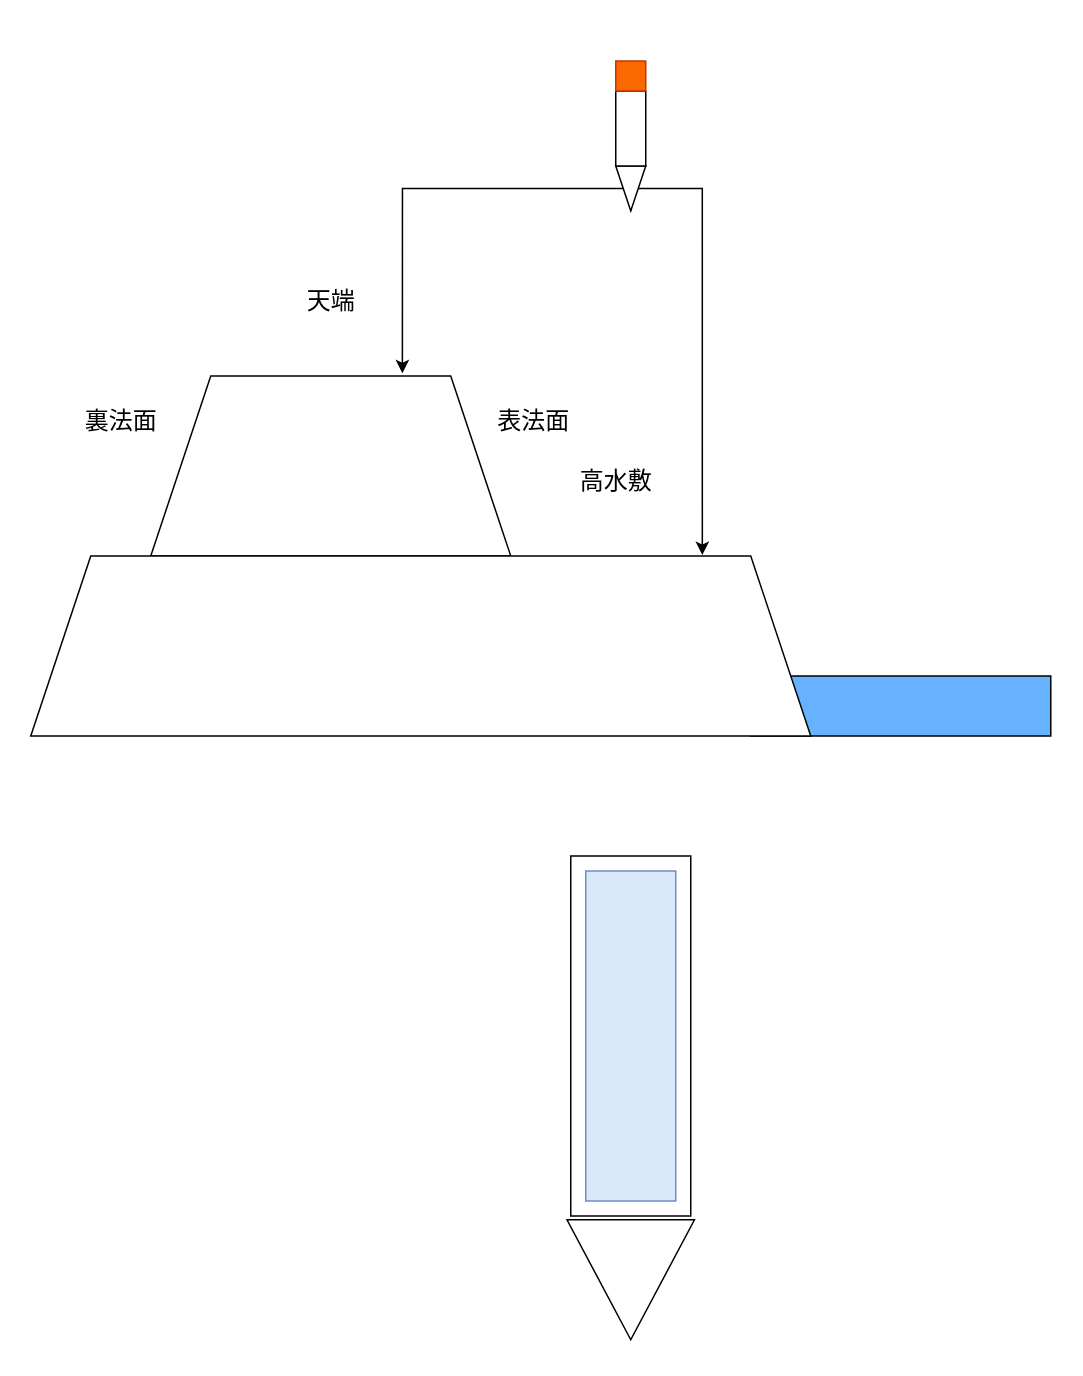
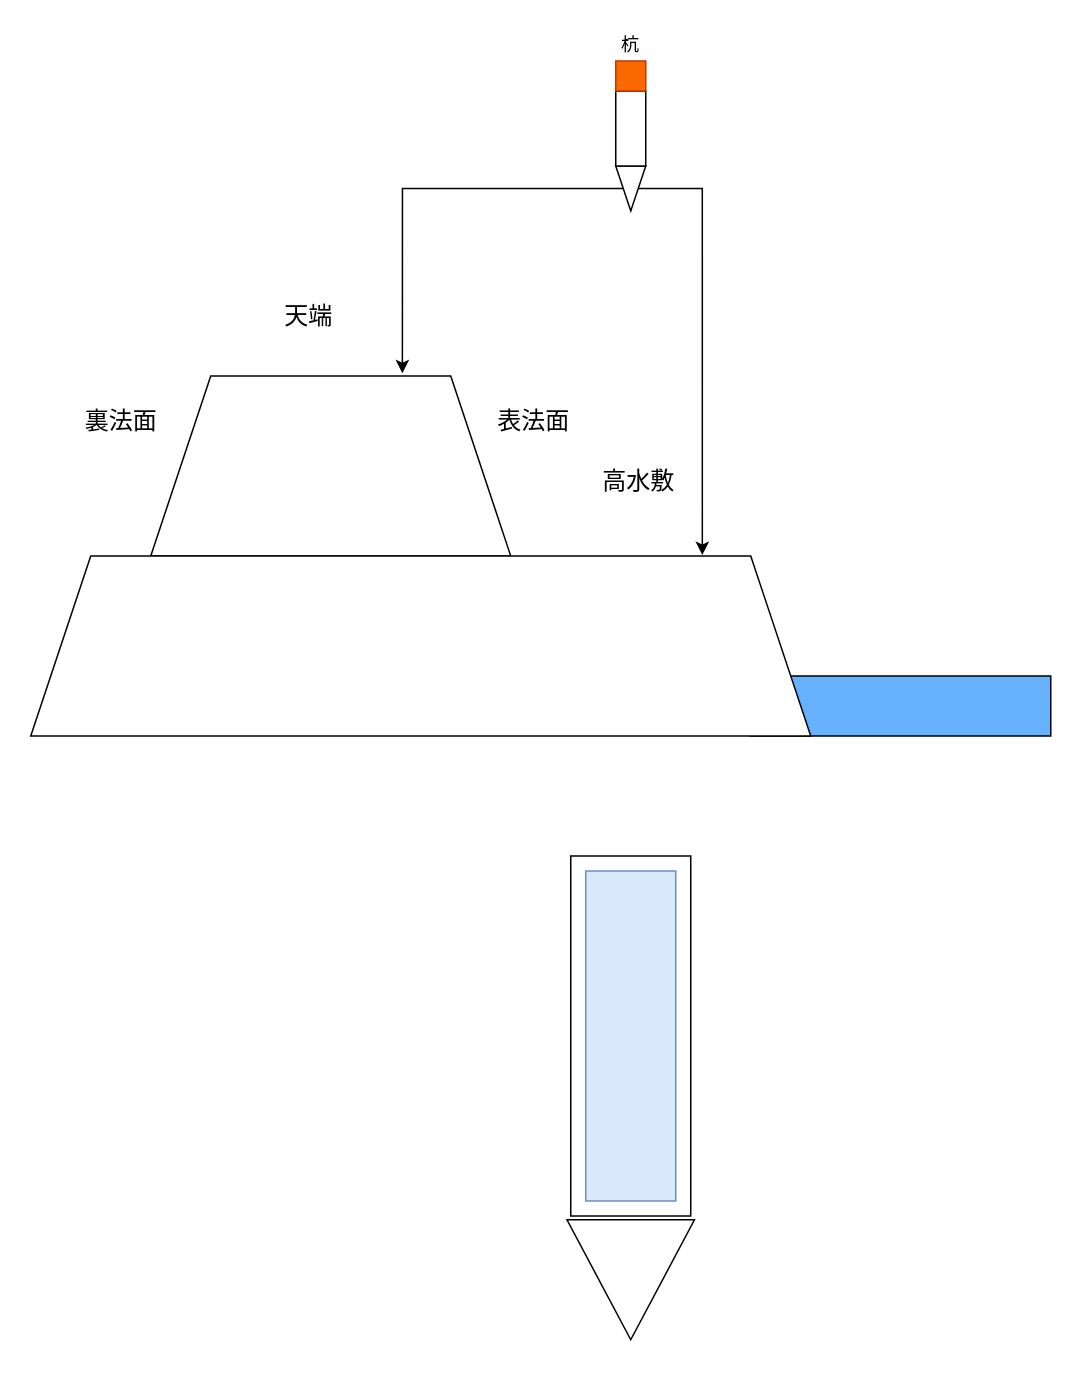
none -> (631, 46)
(331, 301) -> (308, 316)
(616, 481) -> (638, 481)
